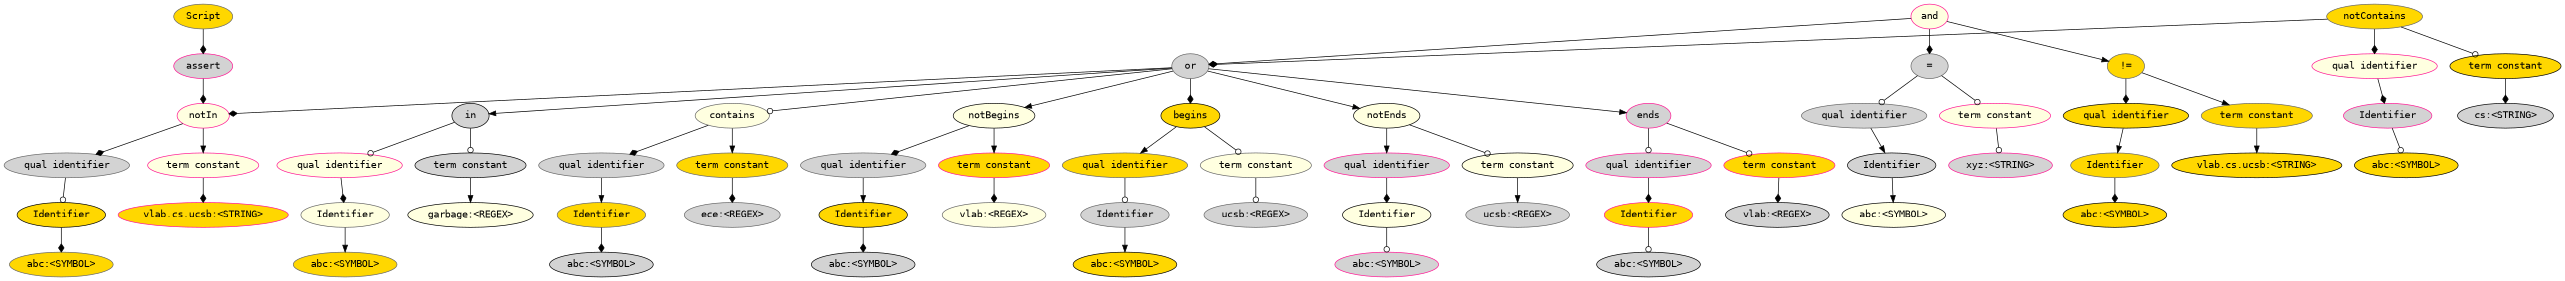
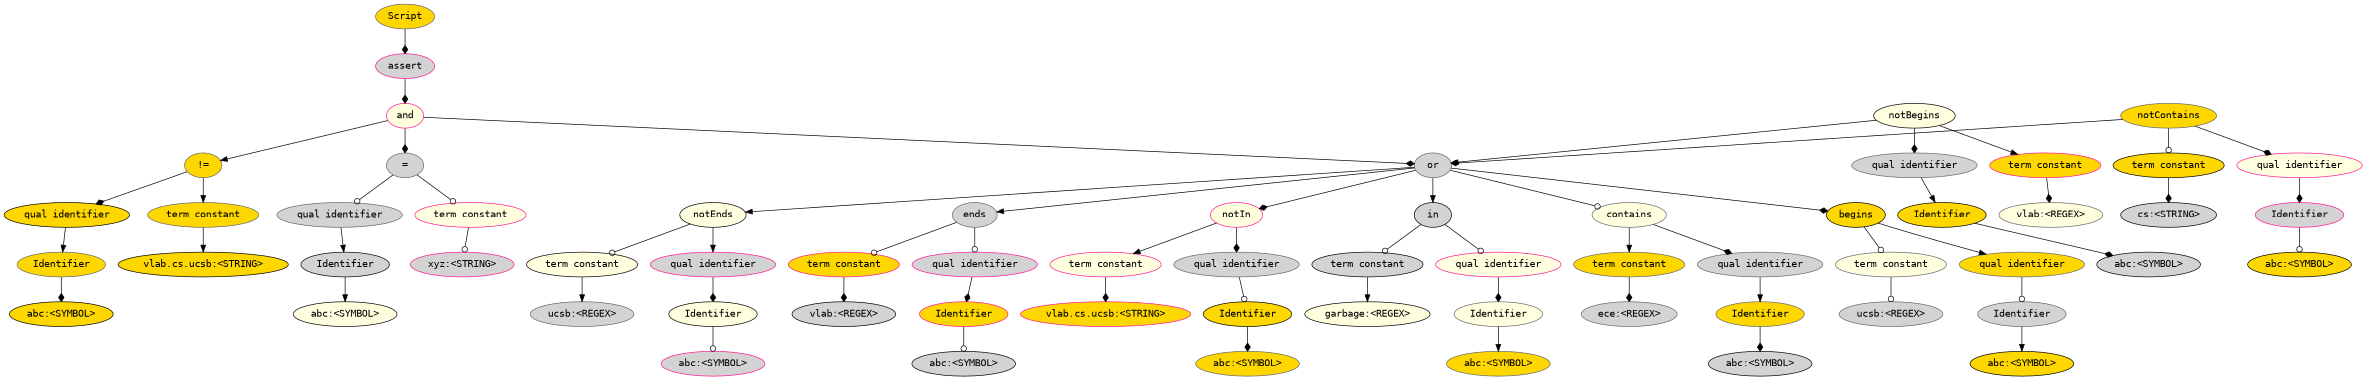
(203, 87) -> (405, 87)
(1102, 88) -> (1667, 141)
(1649, 116) -> (975, 215)
